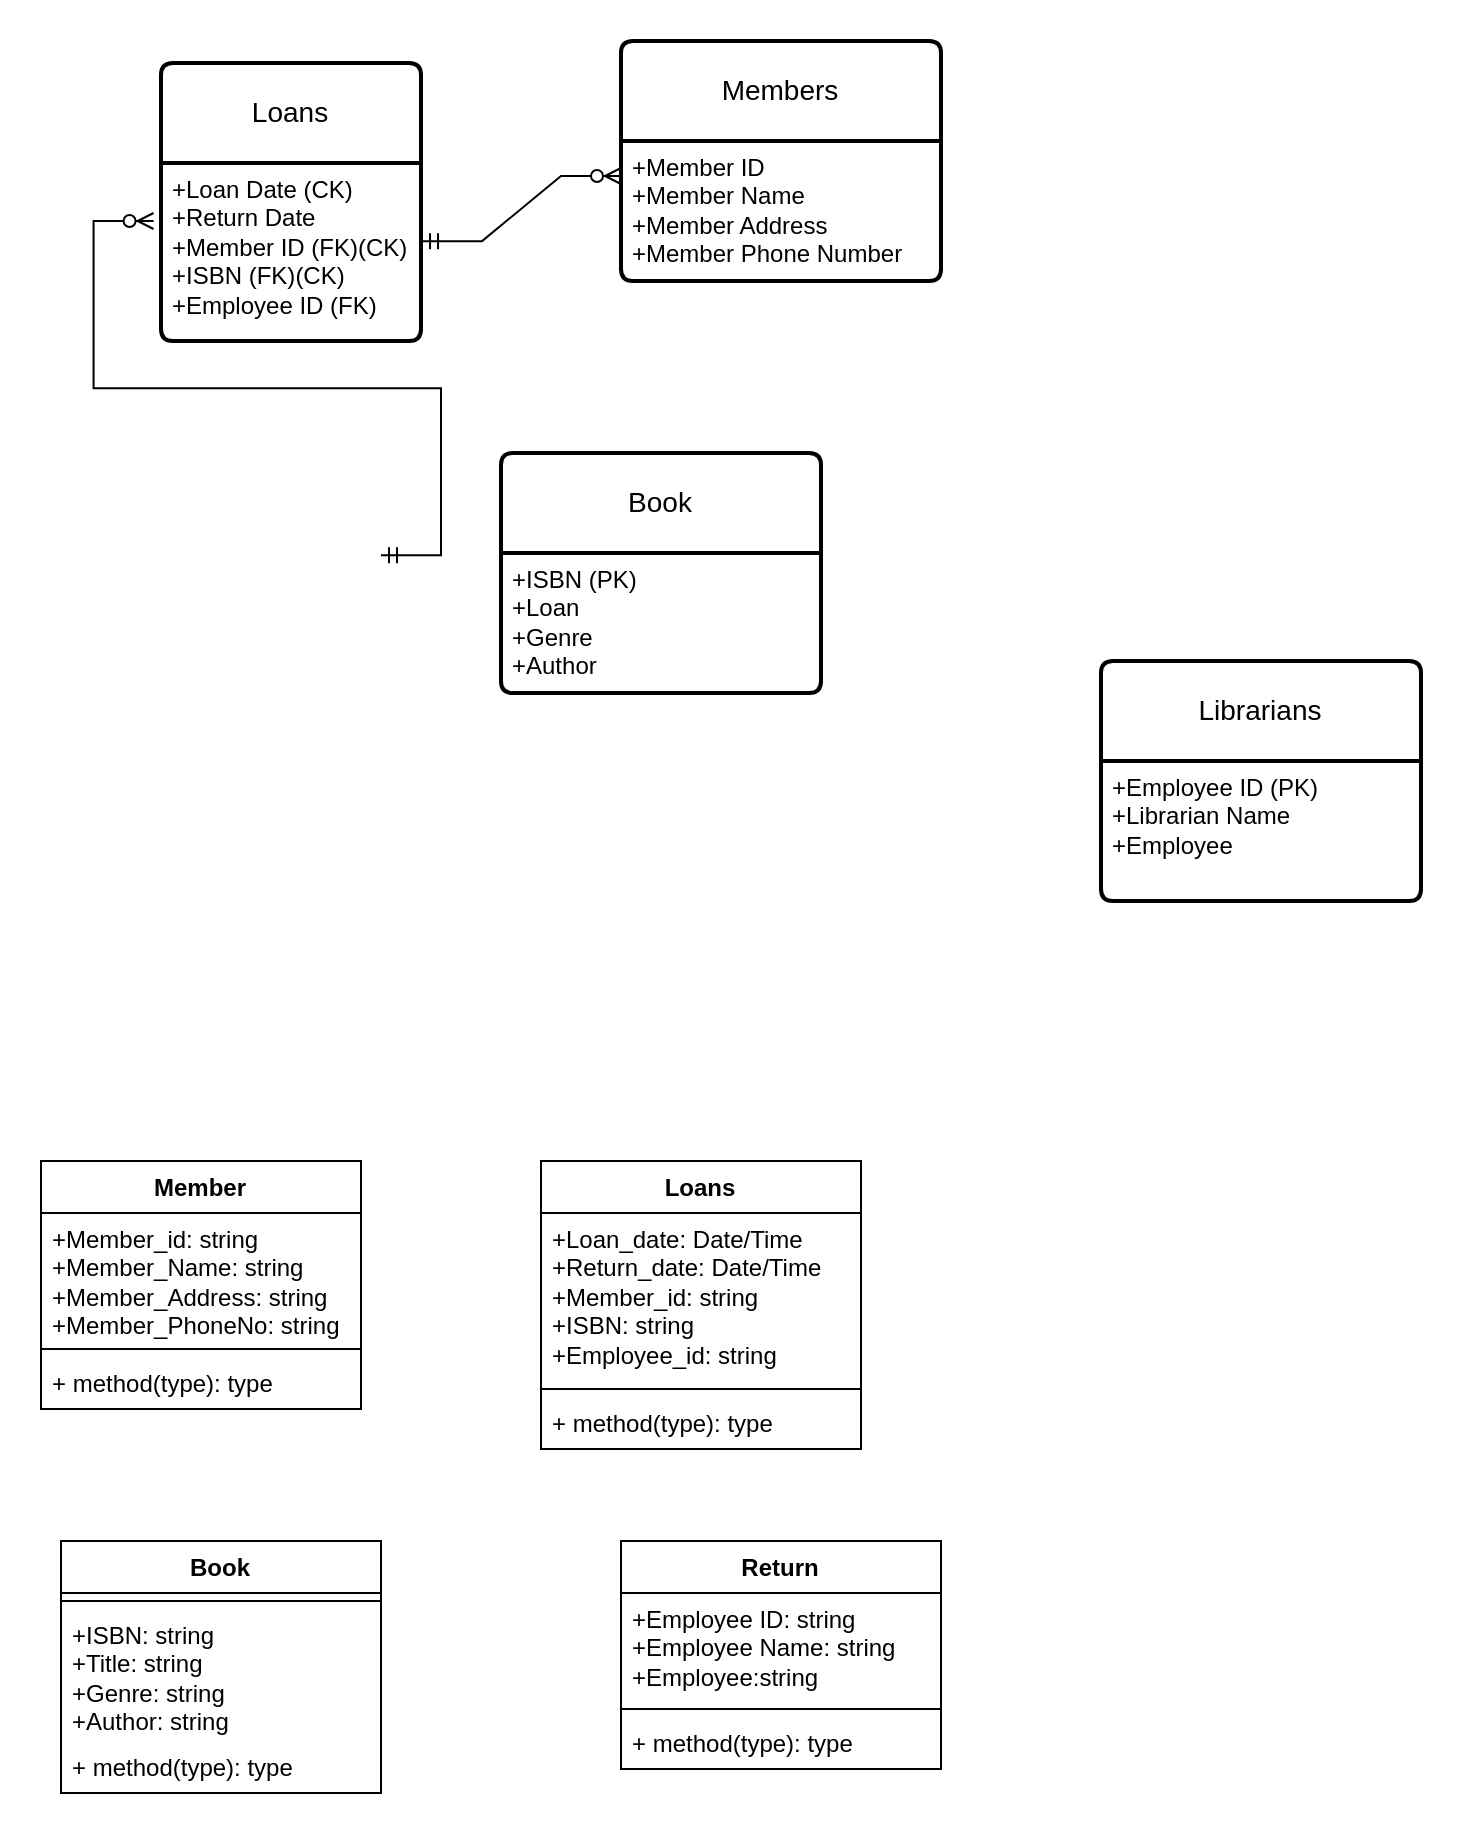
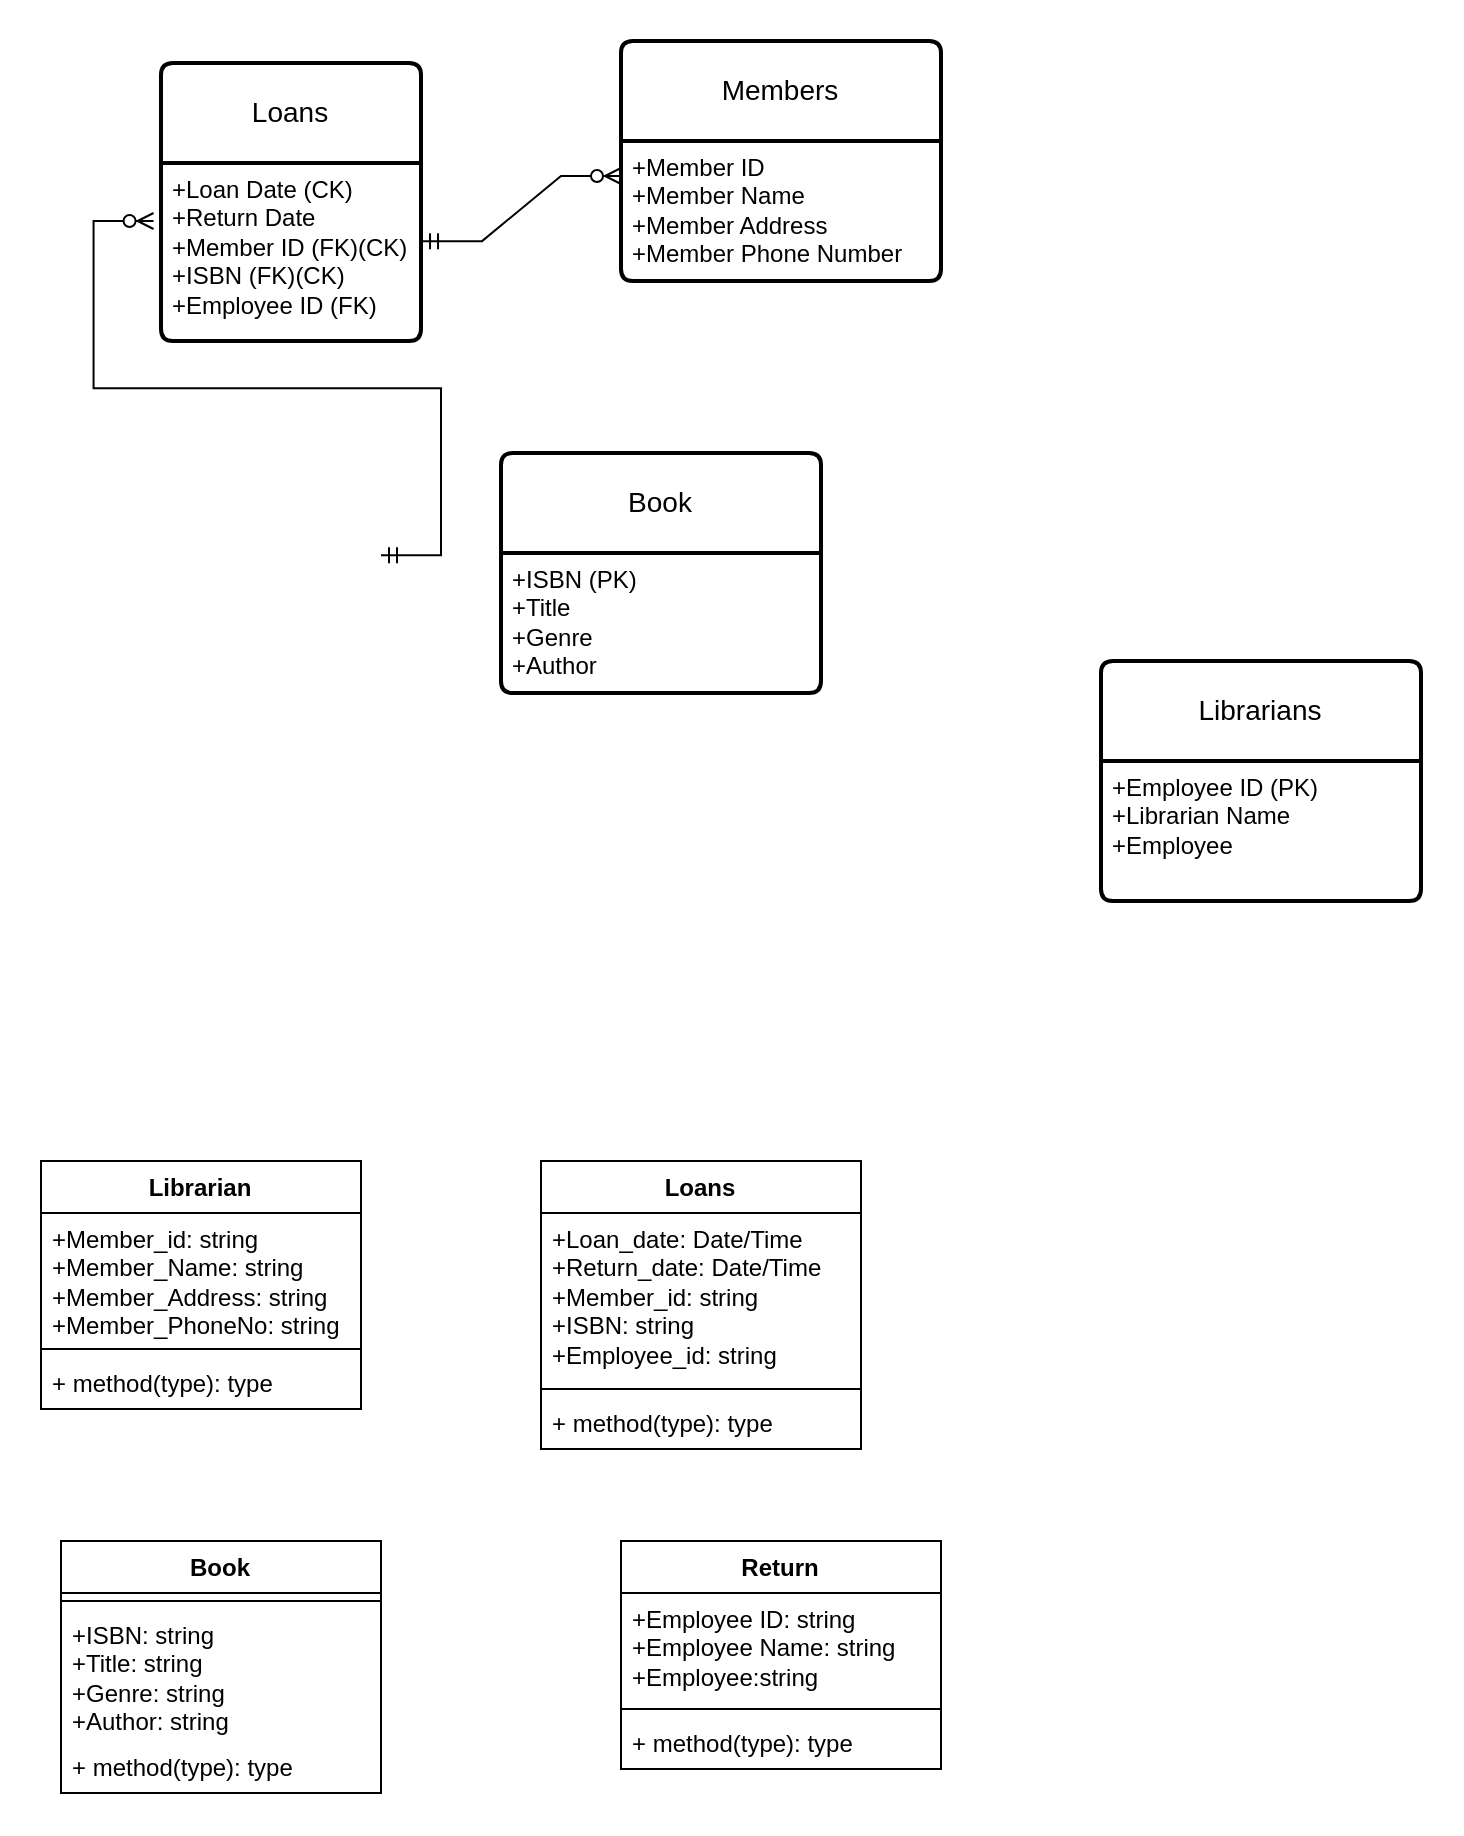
(577, 625) -> (577, 625)
(201, 1189) -> (201, 1189)
